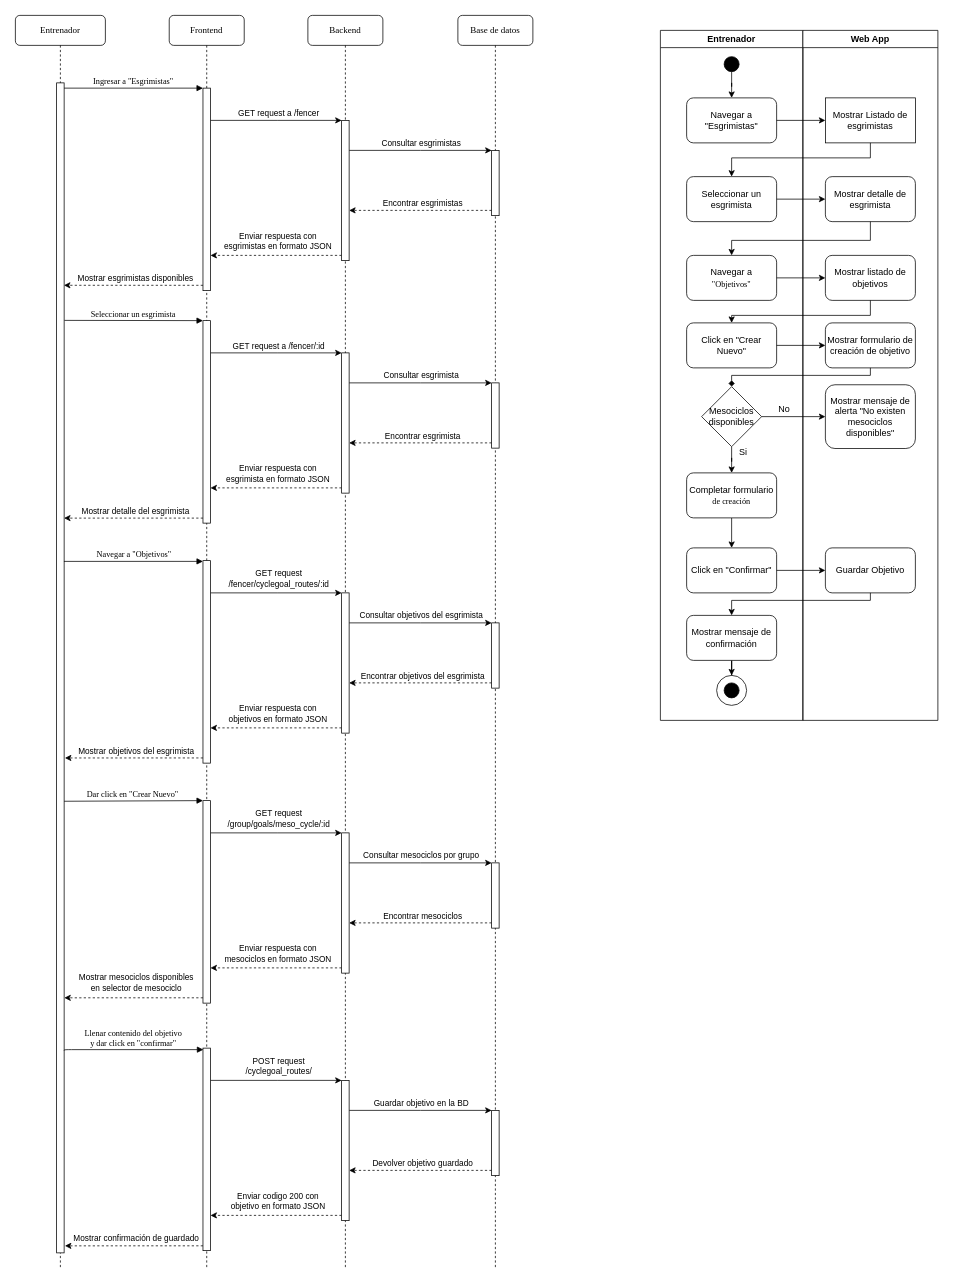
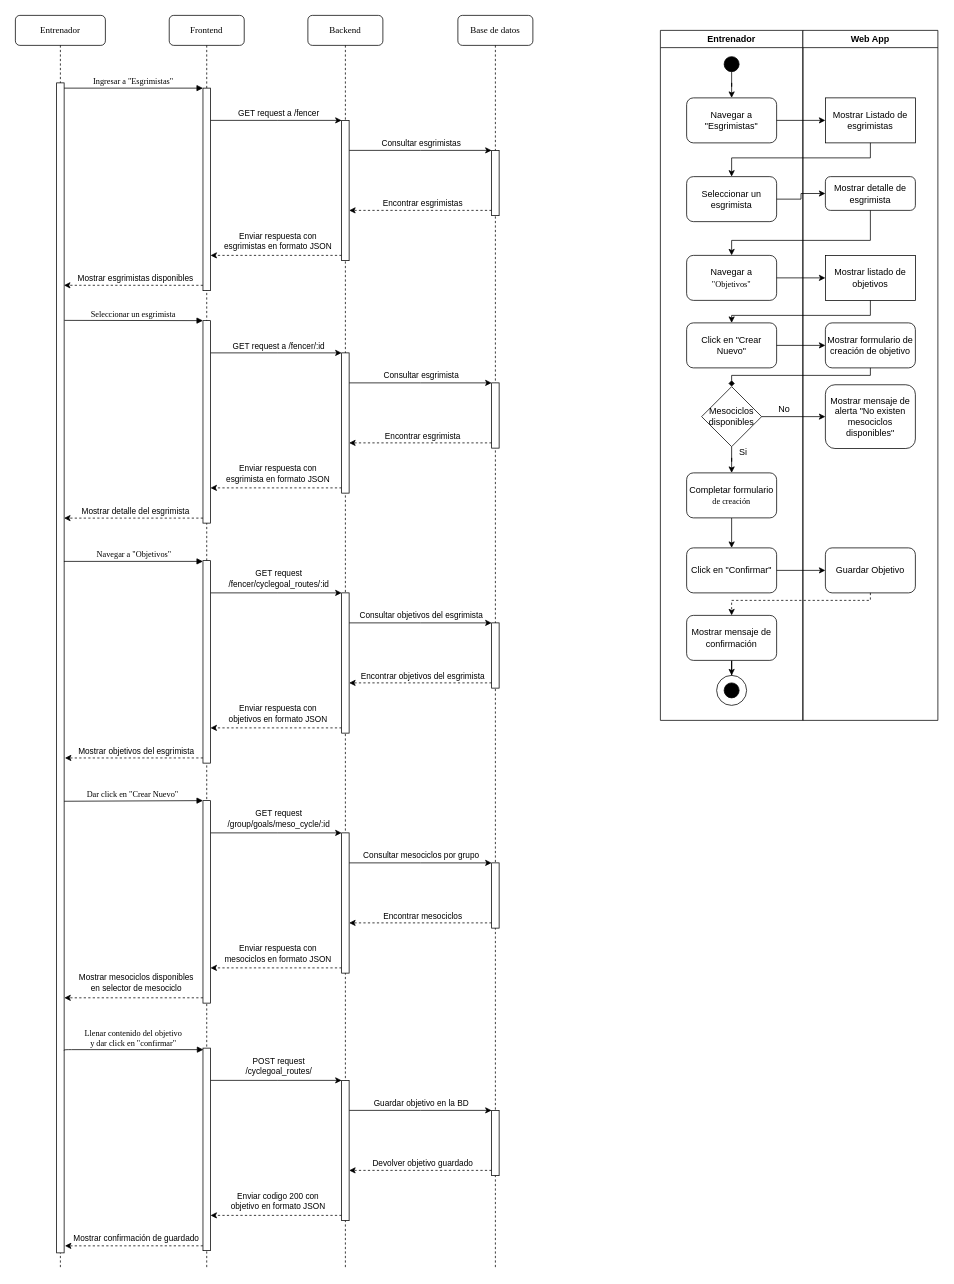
(870, 199) -> (870, 194)
(870, 278) -> (870, 278)
(800, 600) -> (800, 600)
